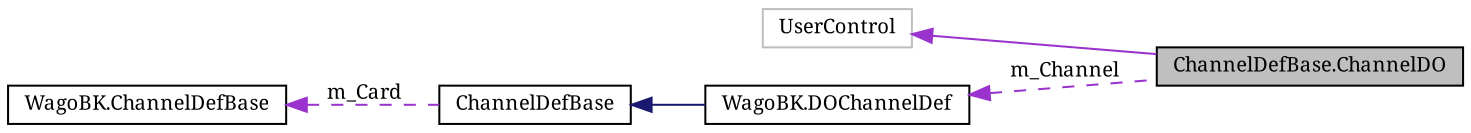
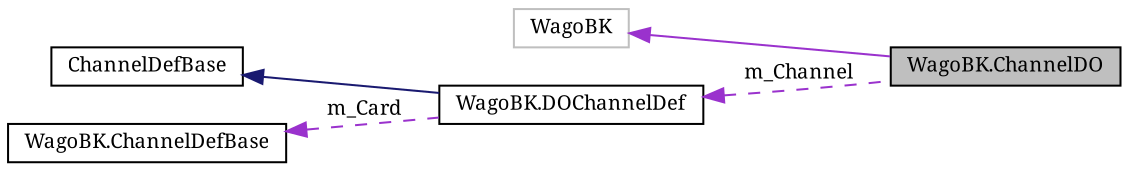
(837, 28) -> (571, 28)
(1310, 67) -> (1006, 67)
(373, 105) -> (373, 124)
